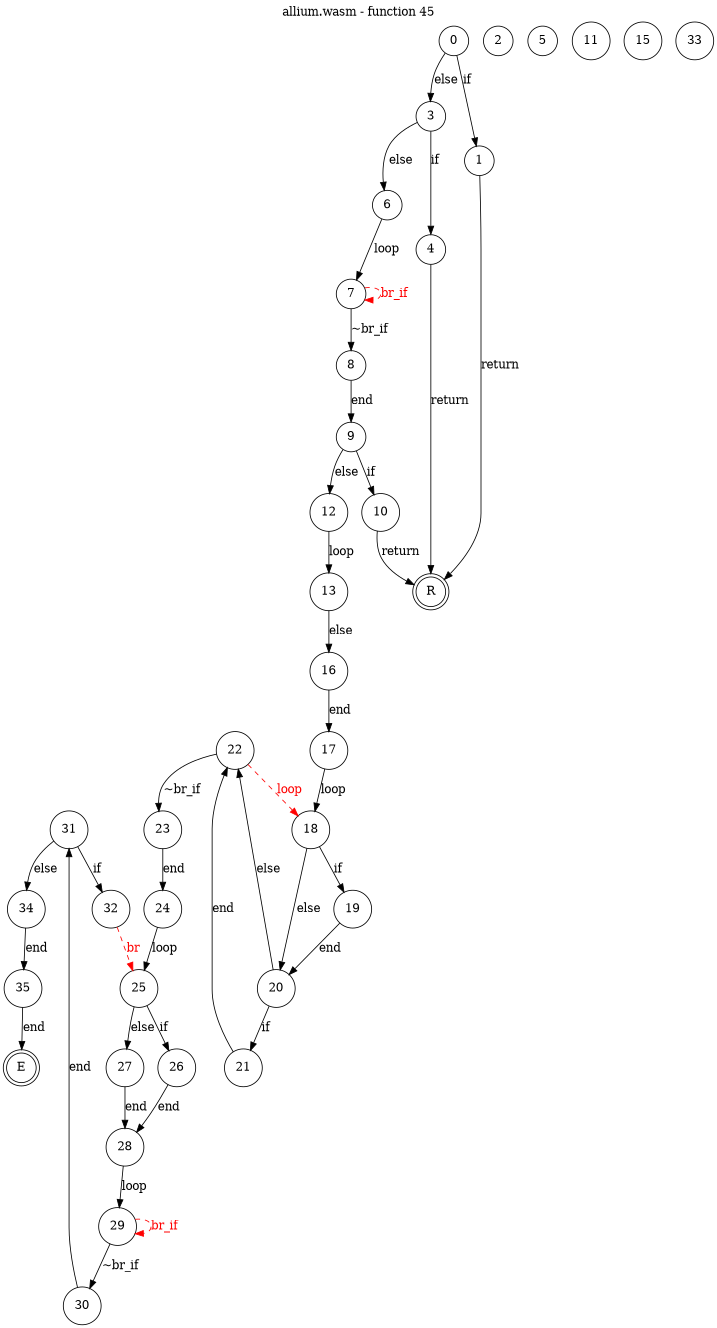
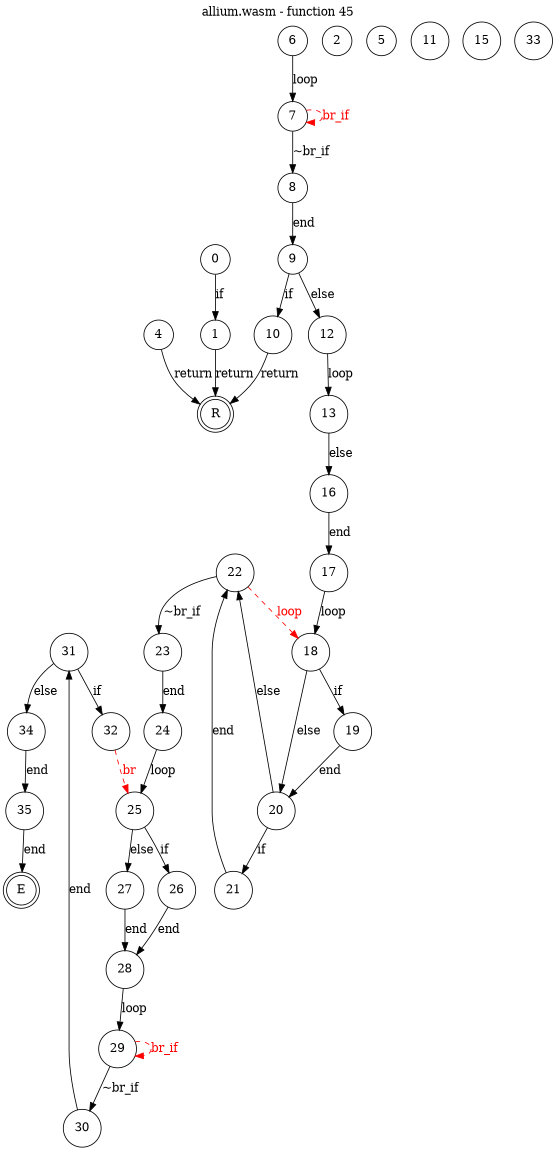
(431, 116) -> none
